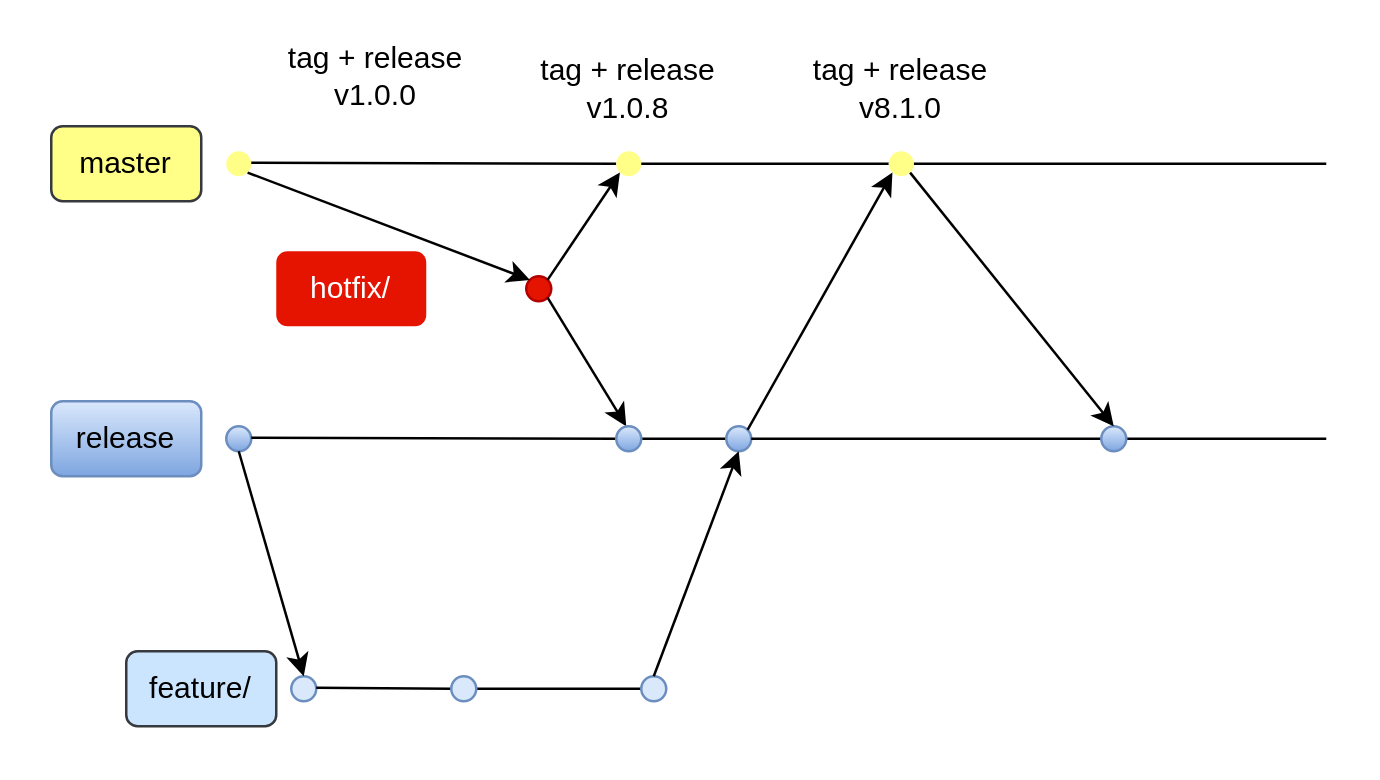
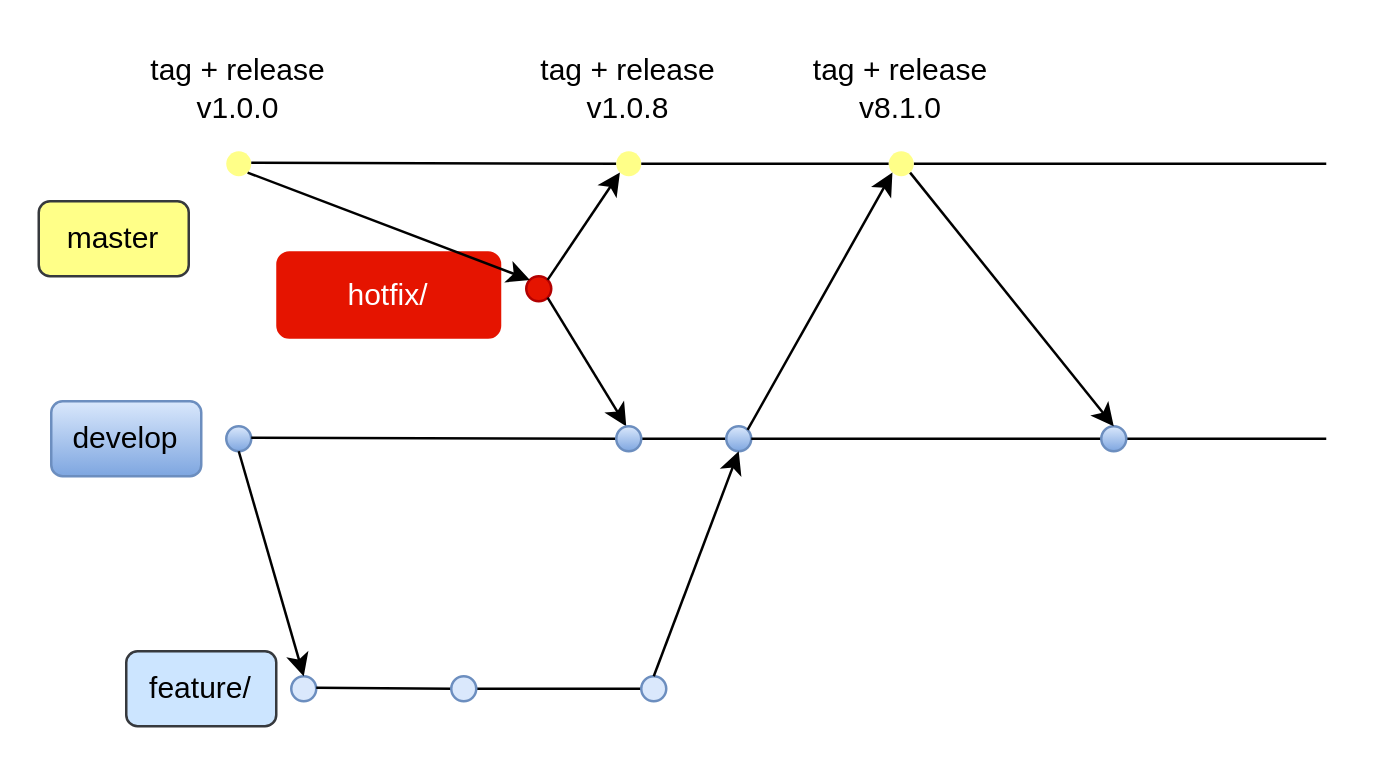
(376, 76) -> (239, 89)
(126, 164) -> (114, 239)
(351, 289) -> (389, 295)
(126, 439) -> (126, 439)
